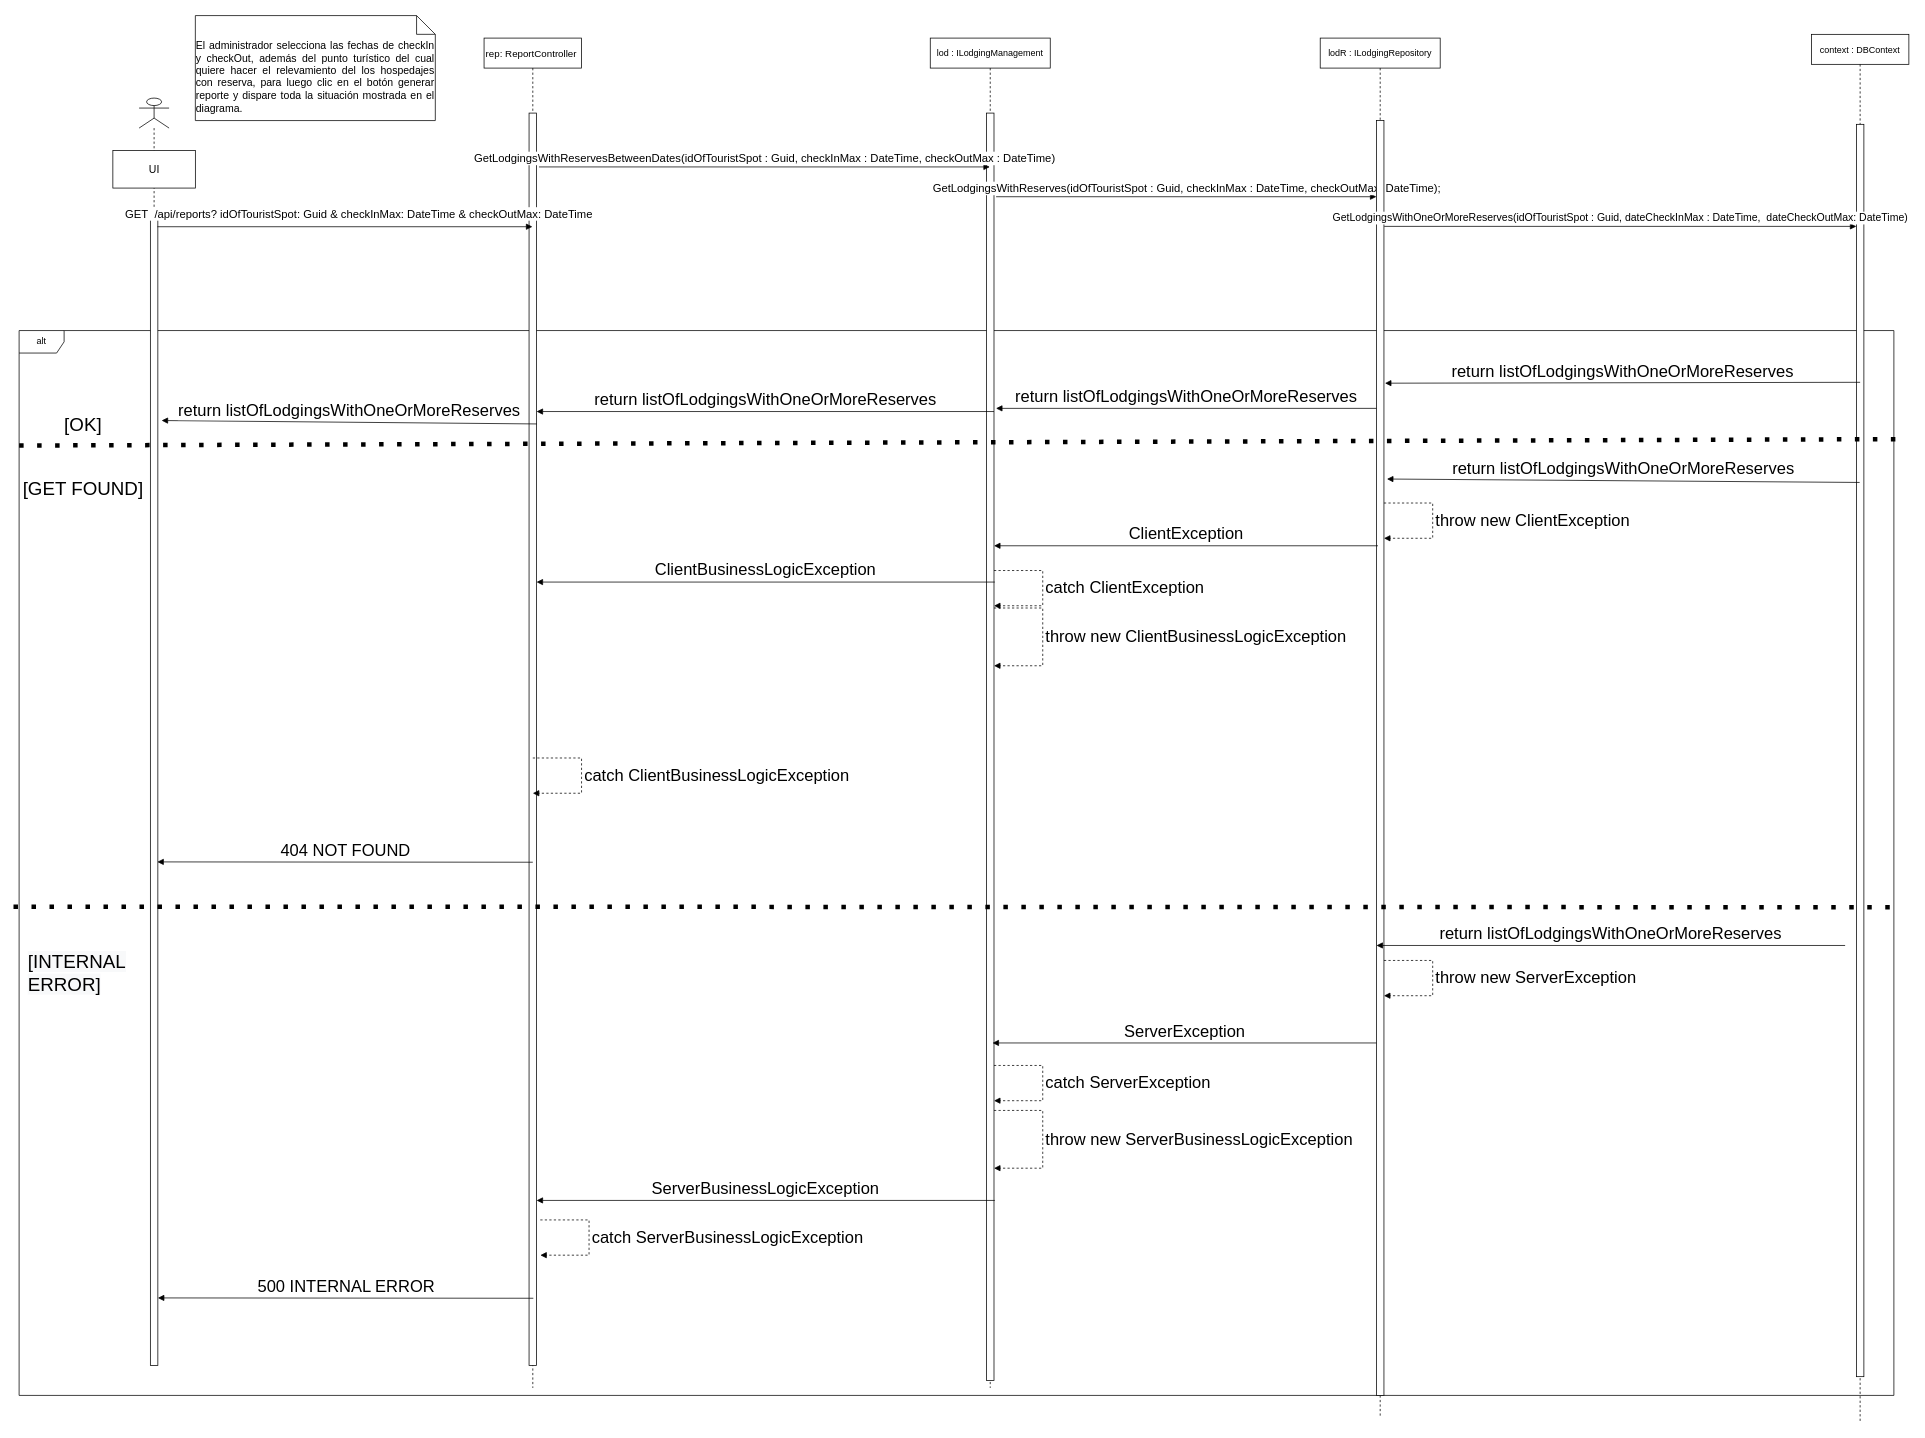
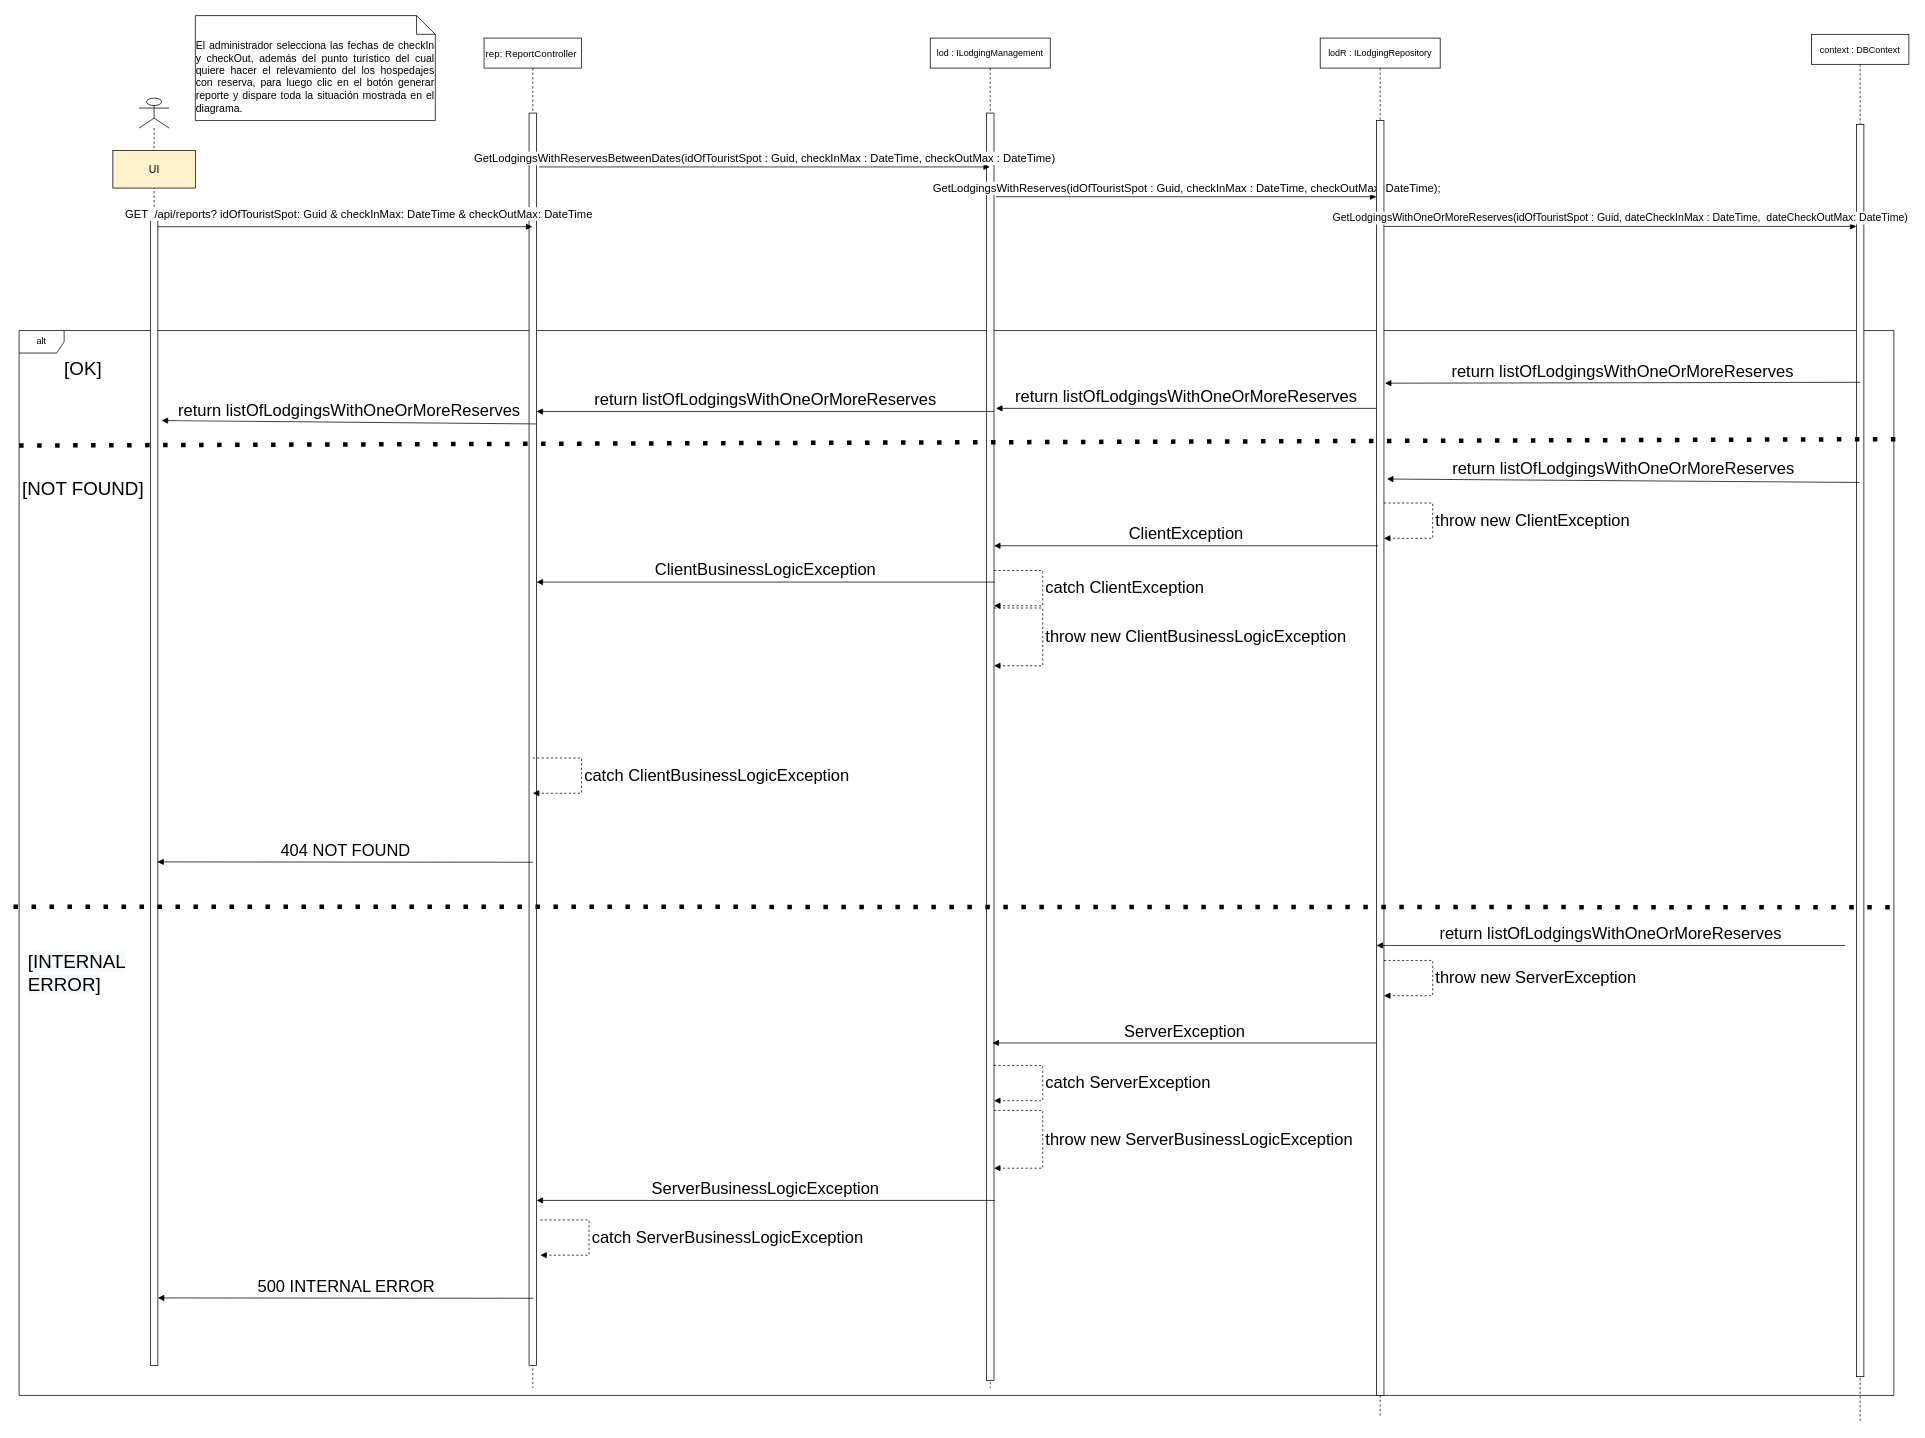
(154, 169) -> (154, 169)
(83, 424) -> (83, 368)
(83, 488) -> (83, 488)
